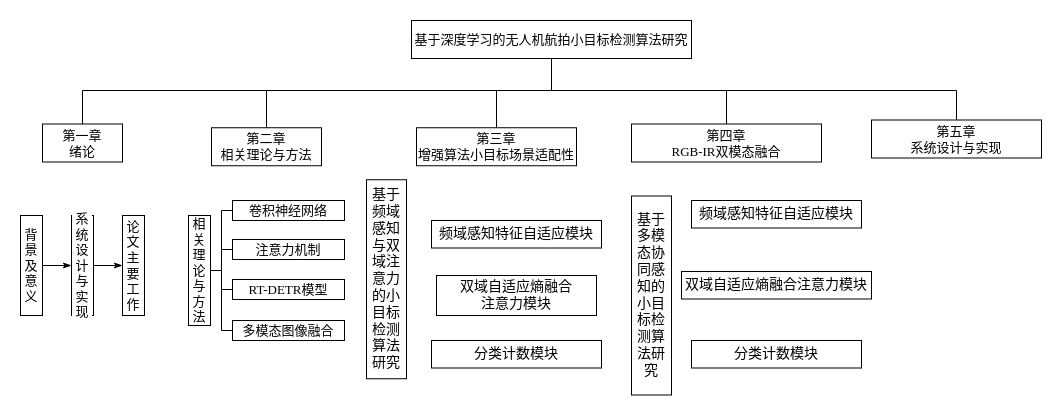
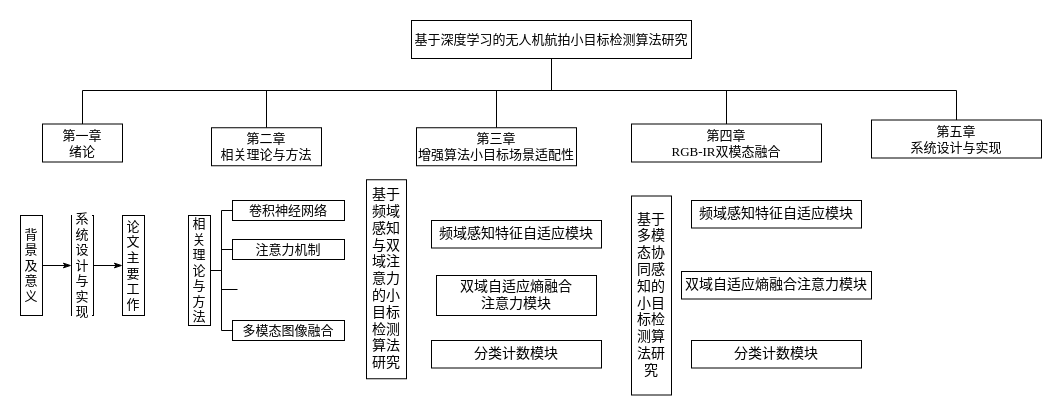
(289, 290) -> none
